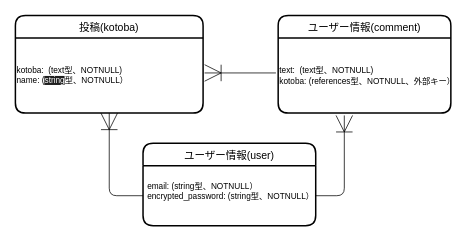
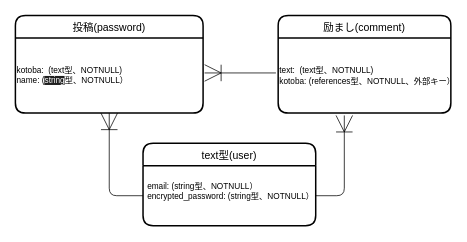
(109, 27) -> (109, 27)
(364, 27) -> (364, 27)
(229, 155) -> (229, 155)
